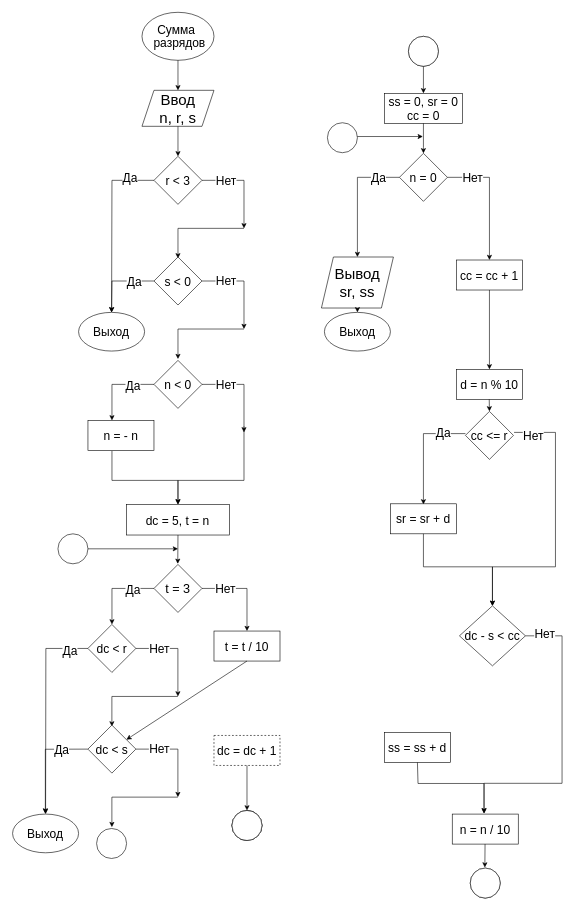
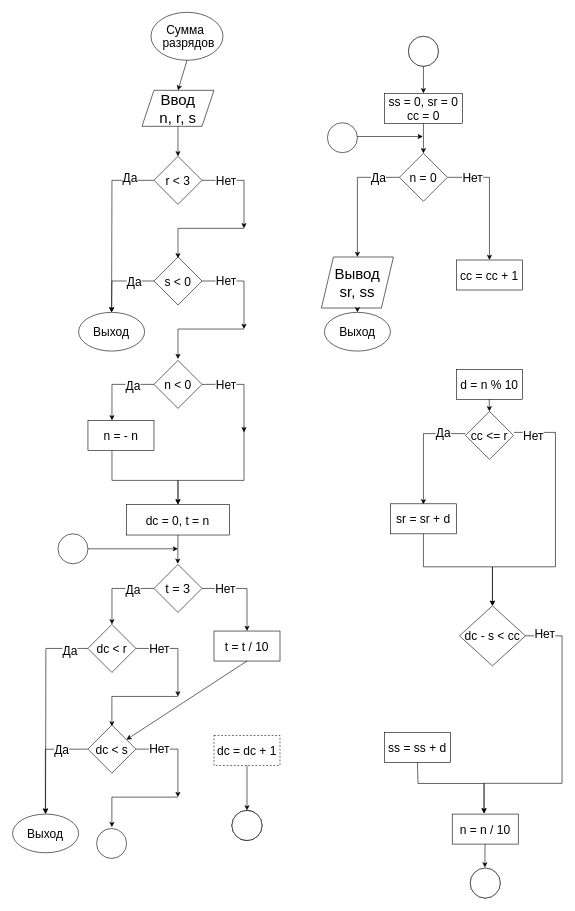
(178, 36) -> (187, 36)
(489, 327) -> none
(178, 520) -> (178, 520)
